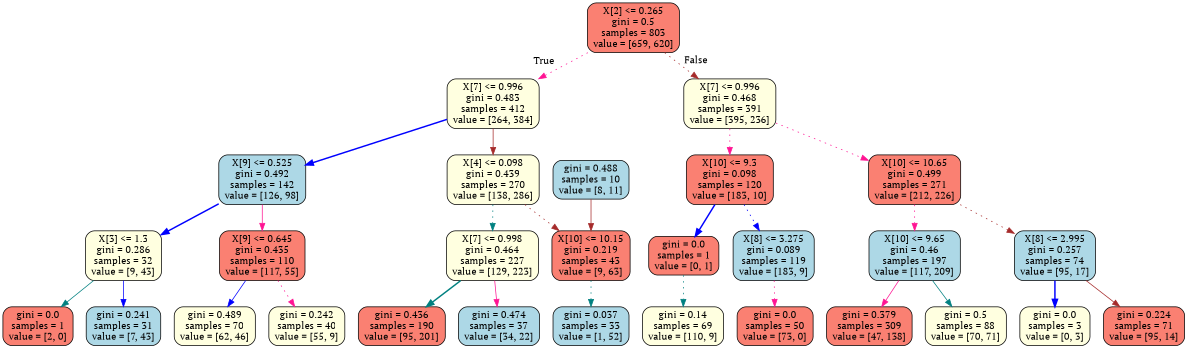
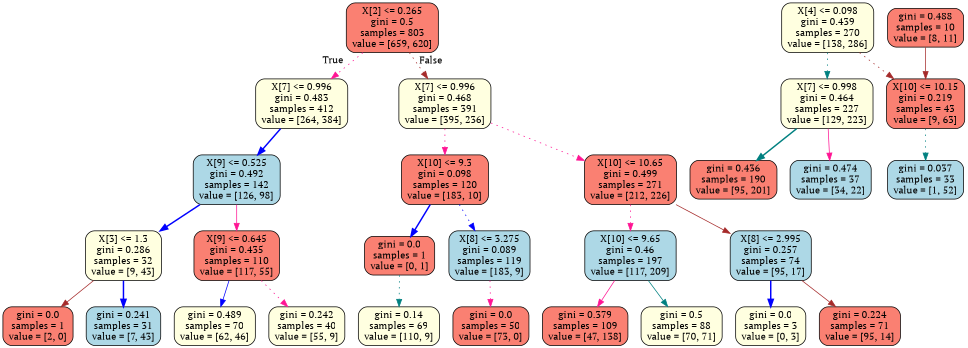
(493, 138) -> none
(591, 180) -> (926, 28)
(984, 217) -> (700, 217)
(123, 290) -> (123, 290)
(80, 291) -> (80, 291)
(869, 326) -> (585, 326)
